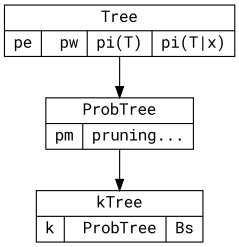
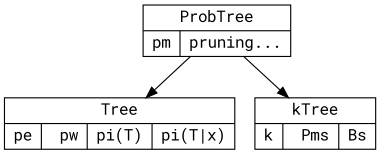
(120, 71) -> (172, 73)
(115, 229) -> (311, 136)
